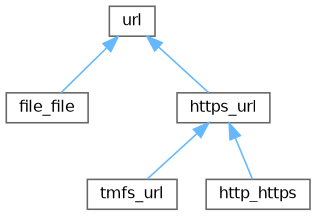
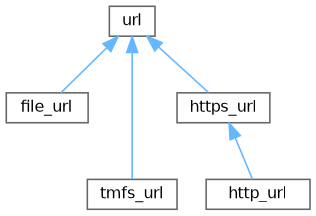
(47, 108) -> (47, 108)
(172, 156) -> (132, 116)
(258, 194) -> (258, 194)
